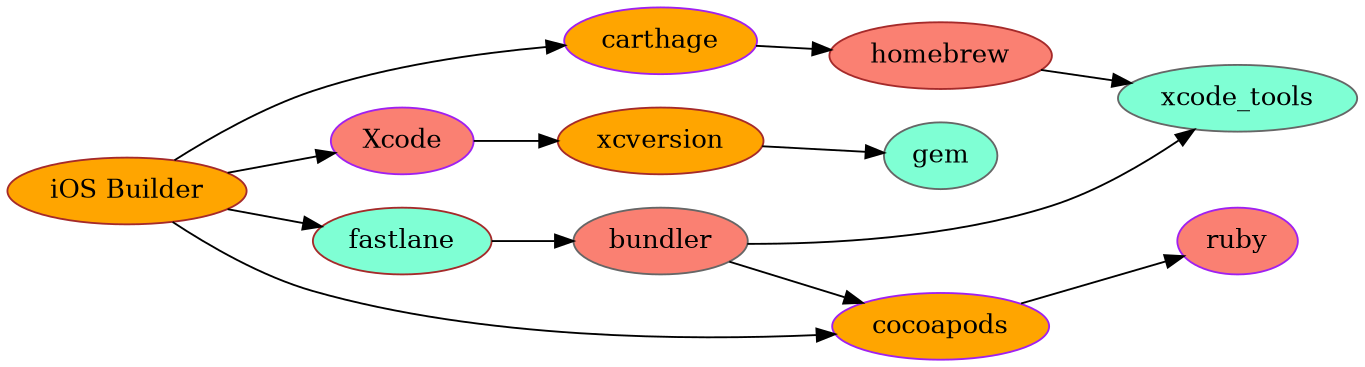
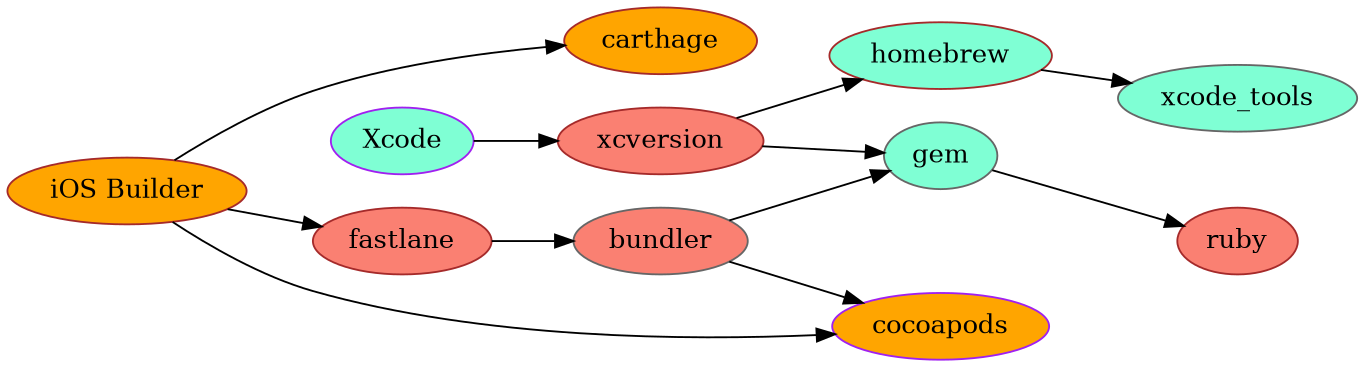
(661, 41) -> (661, 41)
(784, 47) -> (790, 101)
(941, 56) -> (941, 56)
(402, 141) -> (402, 141)
(661, 141) -> (661, 141)
(272, 165) -> none
(972, 226) -> (800, 198)
(402, 241) -> (402, 241)
(1238, 241) -> (1238, 241)
(1094, 282) -> (1079, 195)
